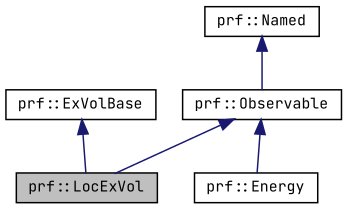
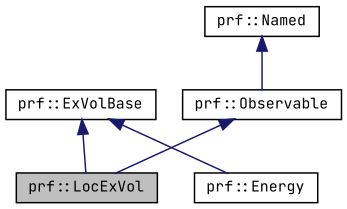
(259, 154) -> (183, 153)
